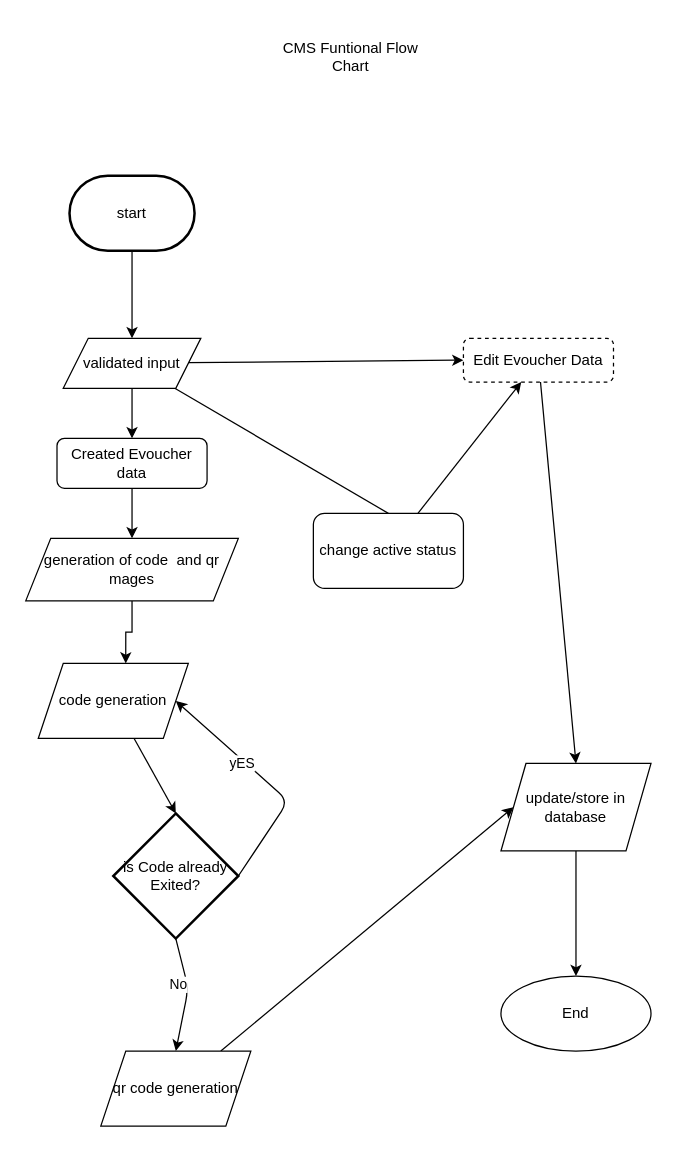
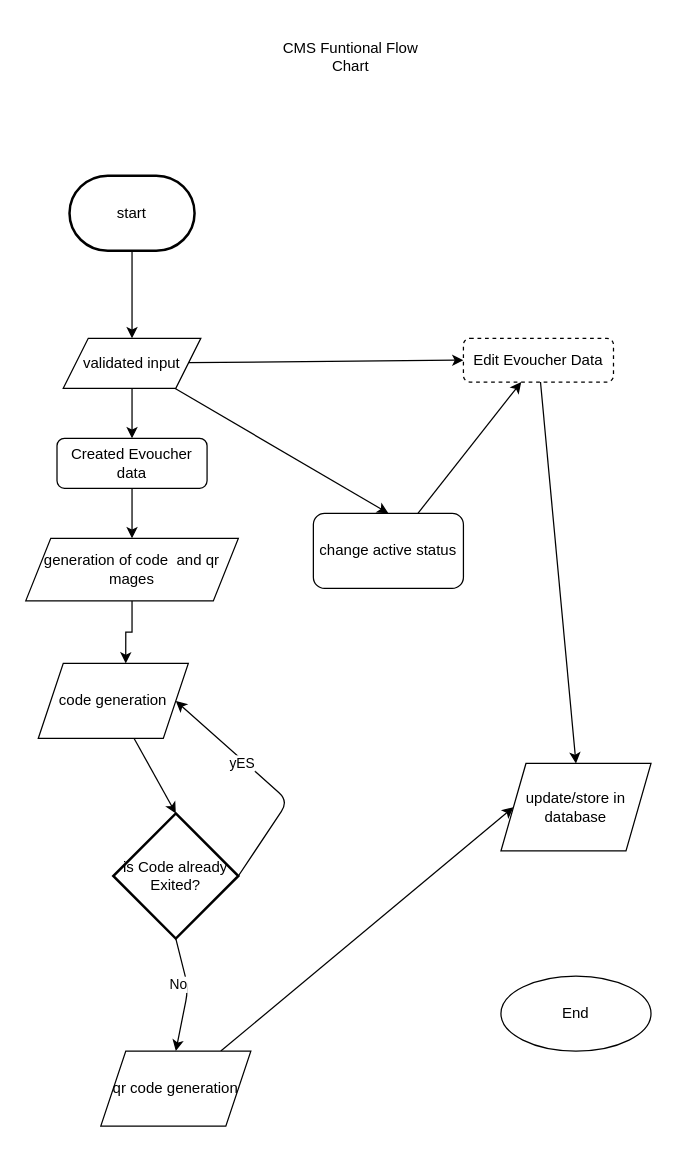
(382, 510) -> (380, 508)
(576, 909) -> none
